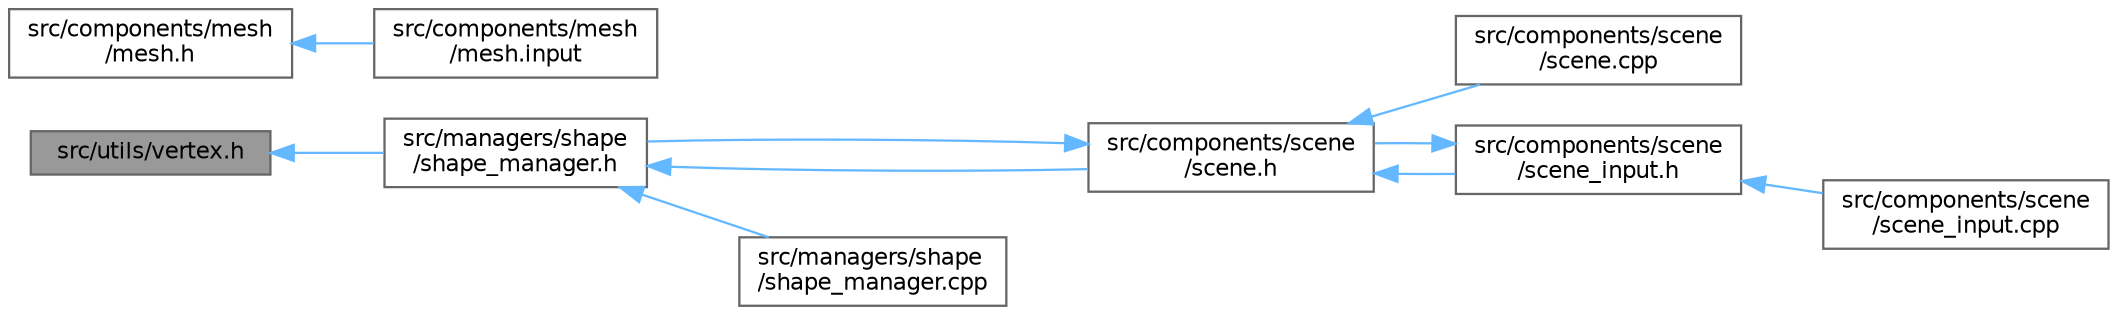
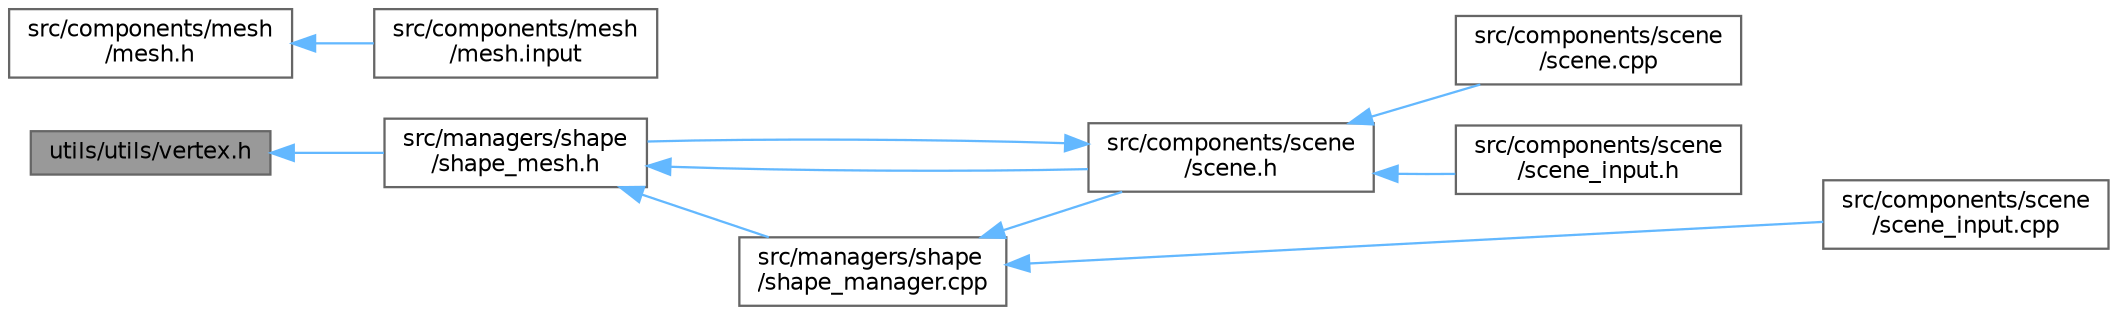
(1403, 143) -> (1063, 211)
(151, 153) -> (151, 153)
(516, 153) -> (516, 153)
(1794, 189) -> (1426, 243)
